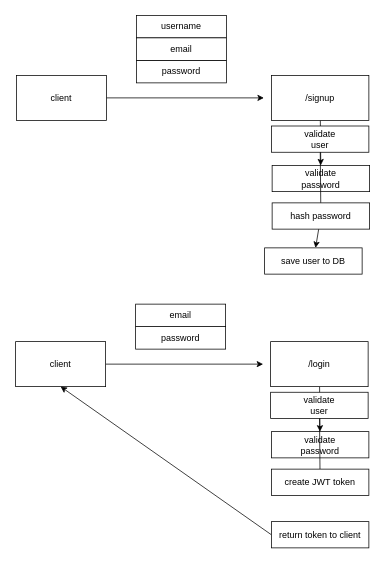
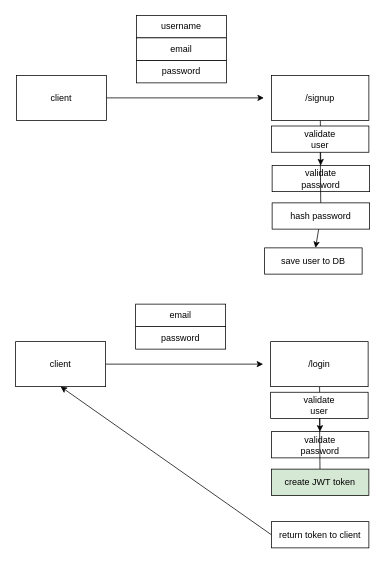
(320, 482) -> (320, 482)
